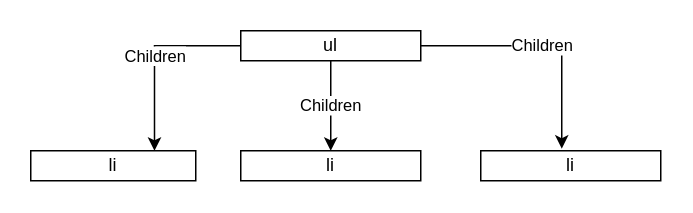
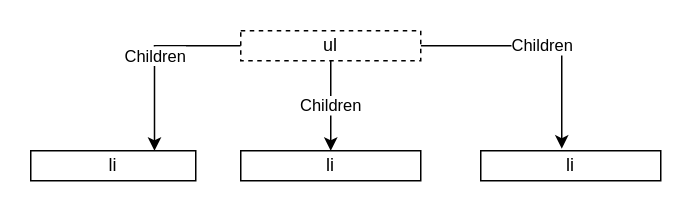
(331, 46) -> (331, 46)
